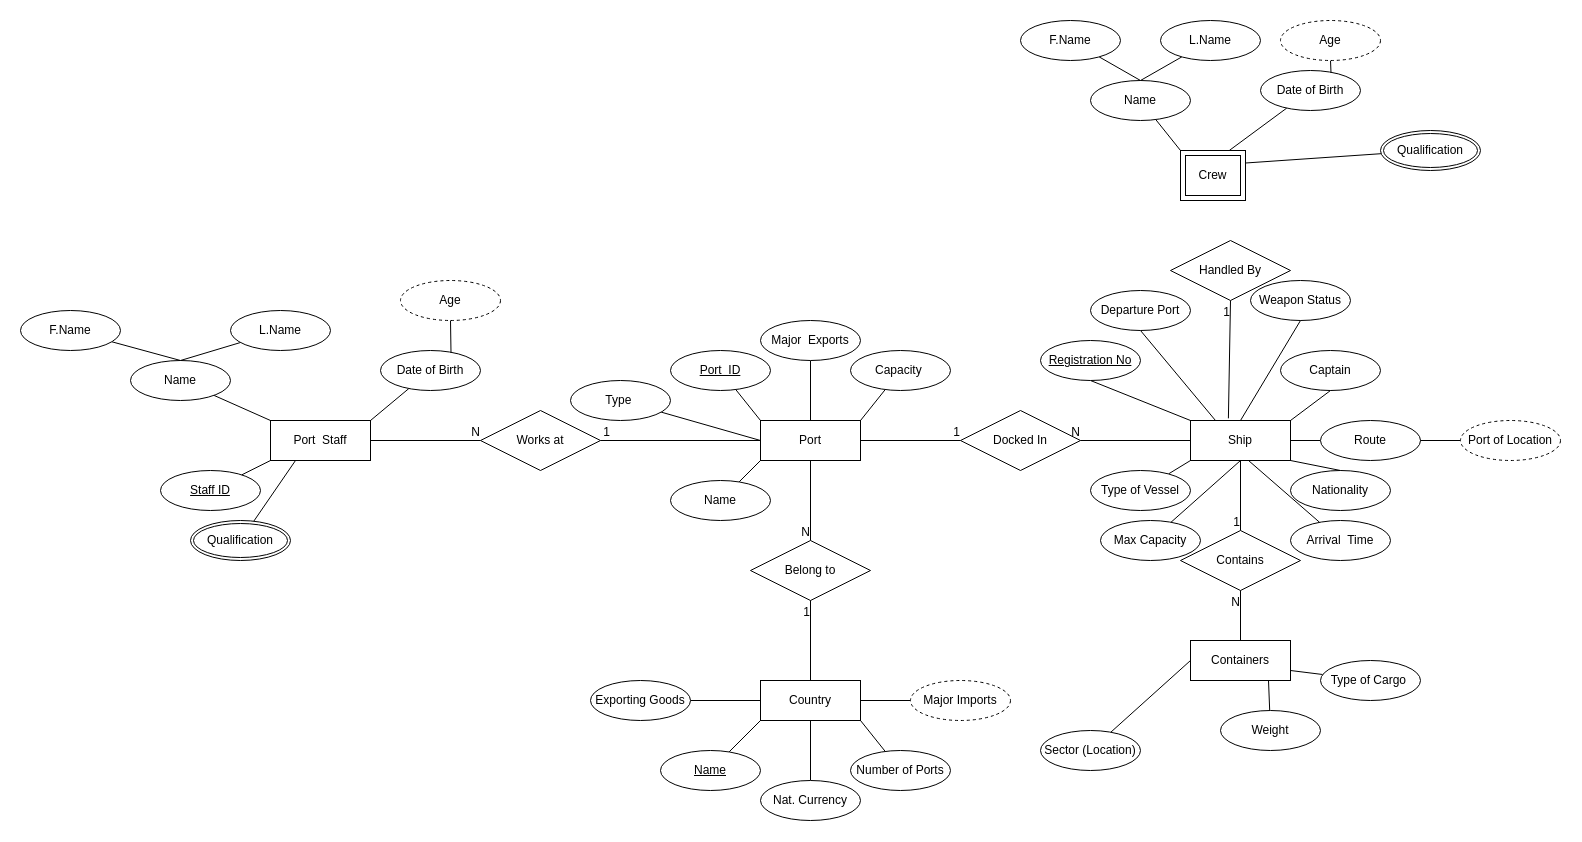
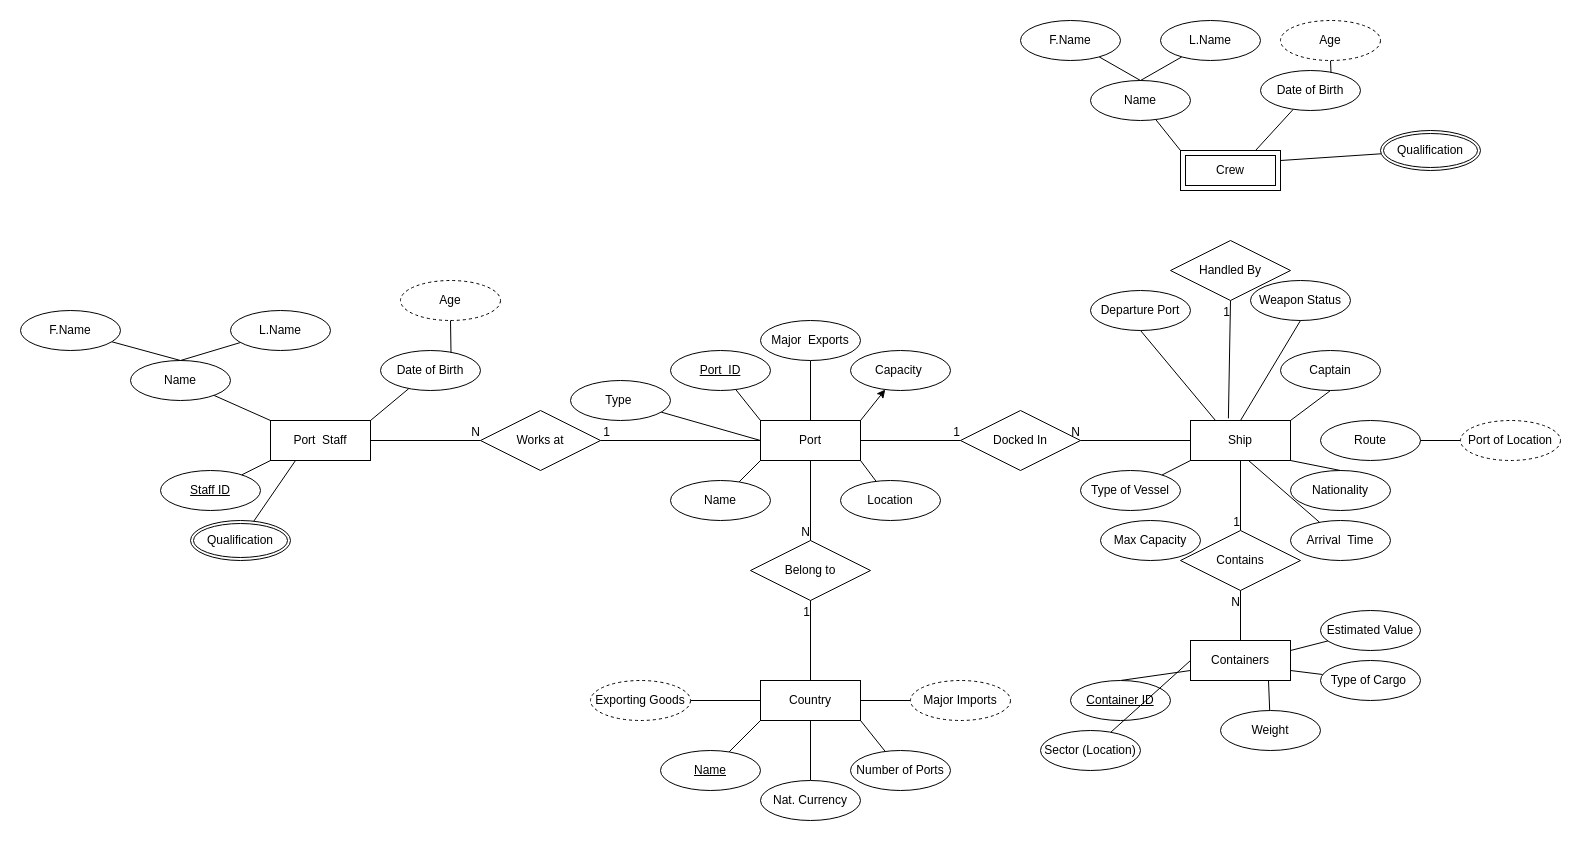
(1213, 176) -> (1231, 171)
(1091, 361) -> none
(882, 394) -> (880, 396)
(1140, 400) -> none
(1306, 441) -> none
none -> (868, 471)
(1141, 490) -> (1131, 490)
(1205, 492) -> none
none -> (891, 501)
none -> (1371, 631)
none -> (1310, 645)
none -> (1156, 676)
(641, 701) -> (641, 701)
none -> (1121, 701)
